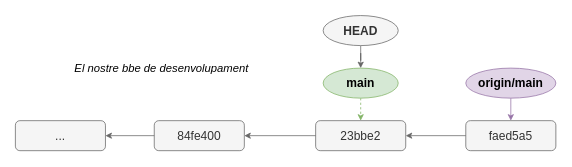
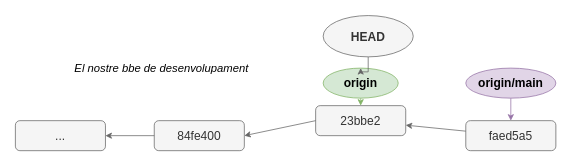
(360, 30) -> (368, 36)
(360, 83) -> (360, 83)
(360, 135) -> (360, 120)
